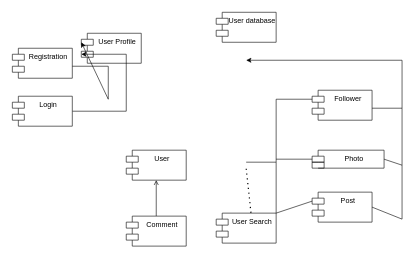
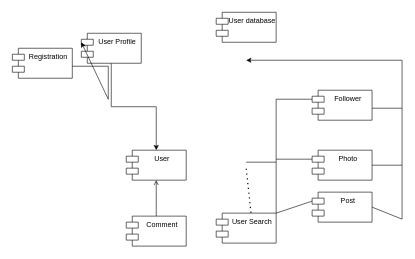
(126, 91) -> none
none -> (111, 106)
(42, 111) -> none
(348, 159) -> (342, 165)
